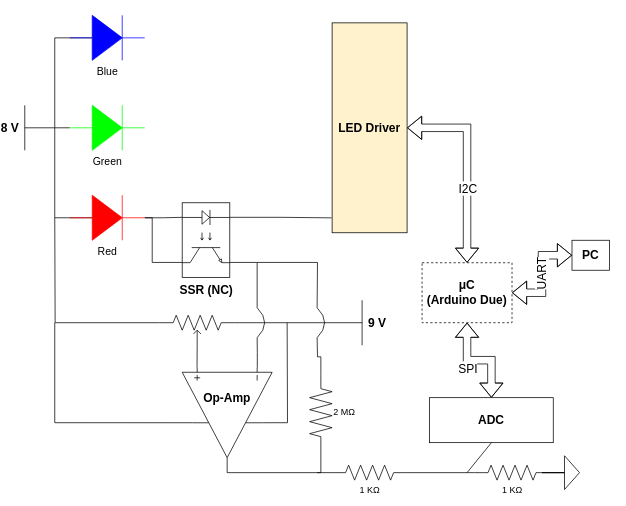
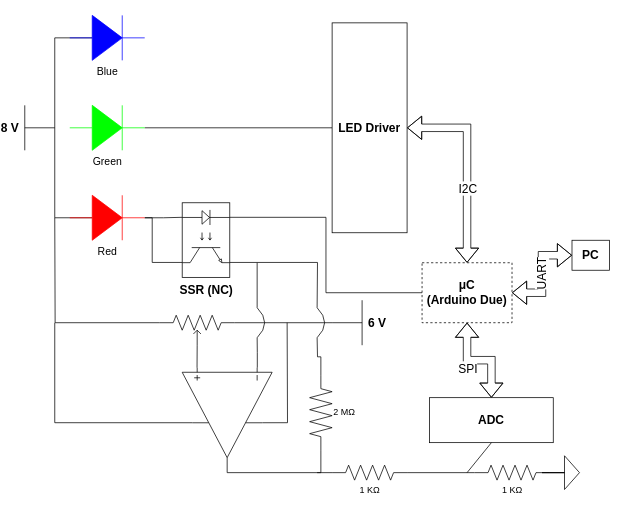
(62, 128) -> none
none -> (238, 128)
(369, 128) -> (369, 128)
(327, 218) -> (335, 293)
(377, 323) -> (377, 323)
(227, 398) -> none
